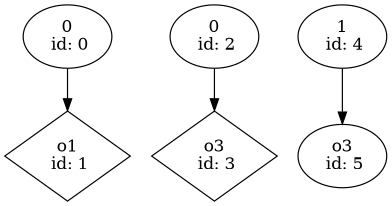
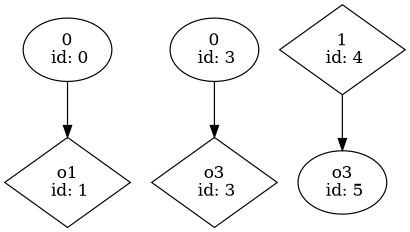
(214, 37) -> (214, 50)
(342, 37) -> (342, 50)
